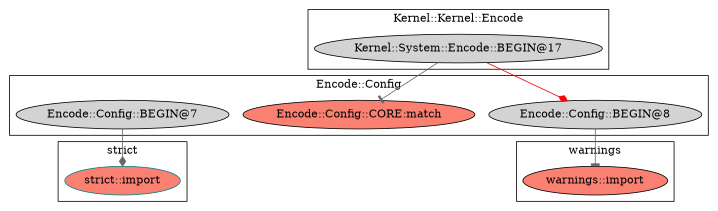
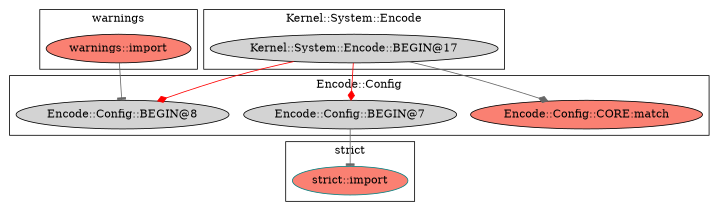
(458, 19) -> (354, 19)
(410, 80) -> (484, 81)
none -> (352, 81)
(595, 146) -> (120, 80)
(123, 147) -> (350, 146)
